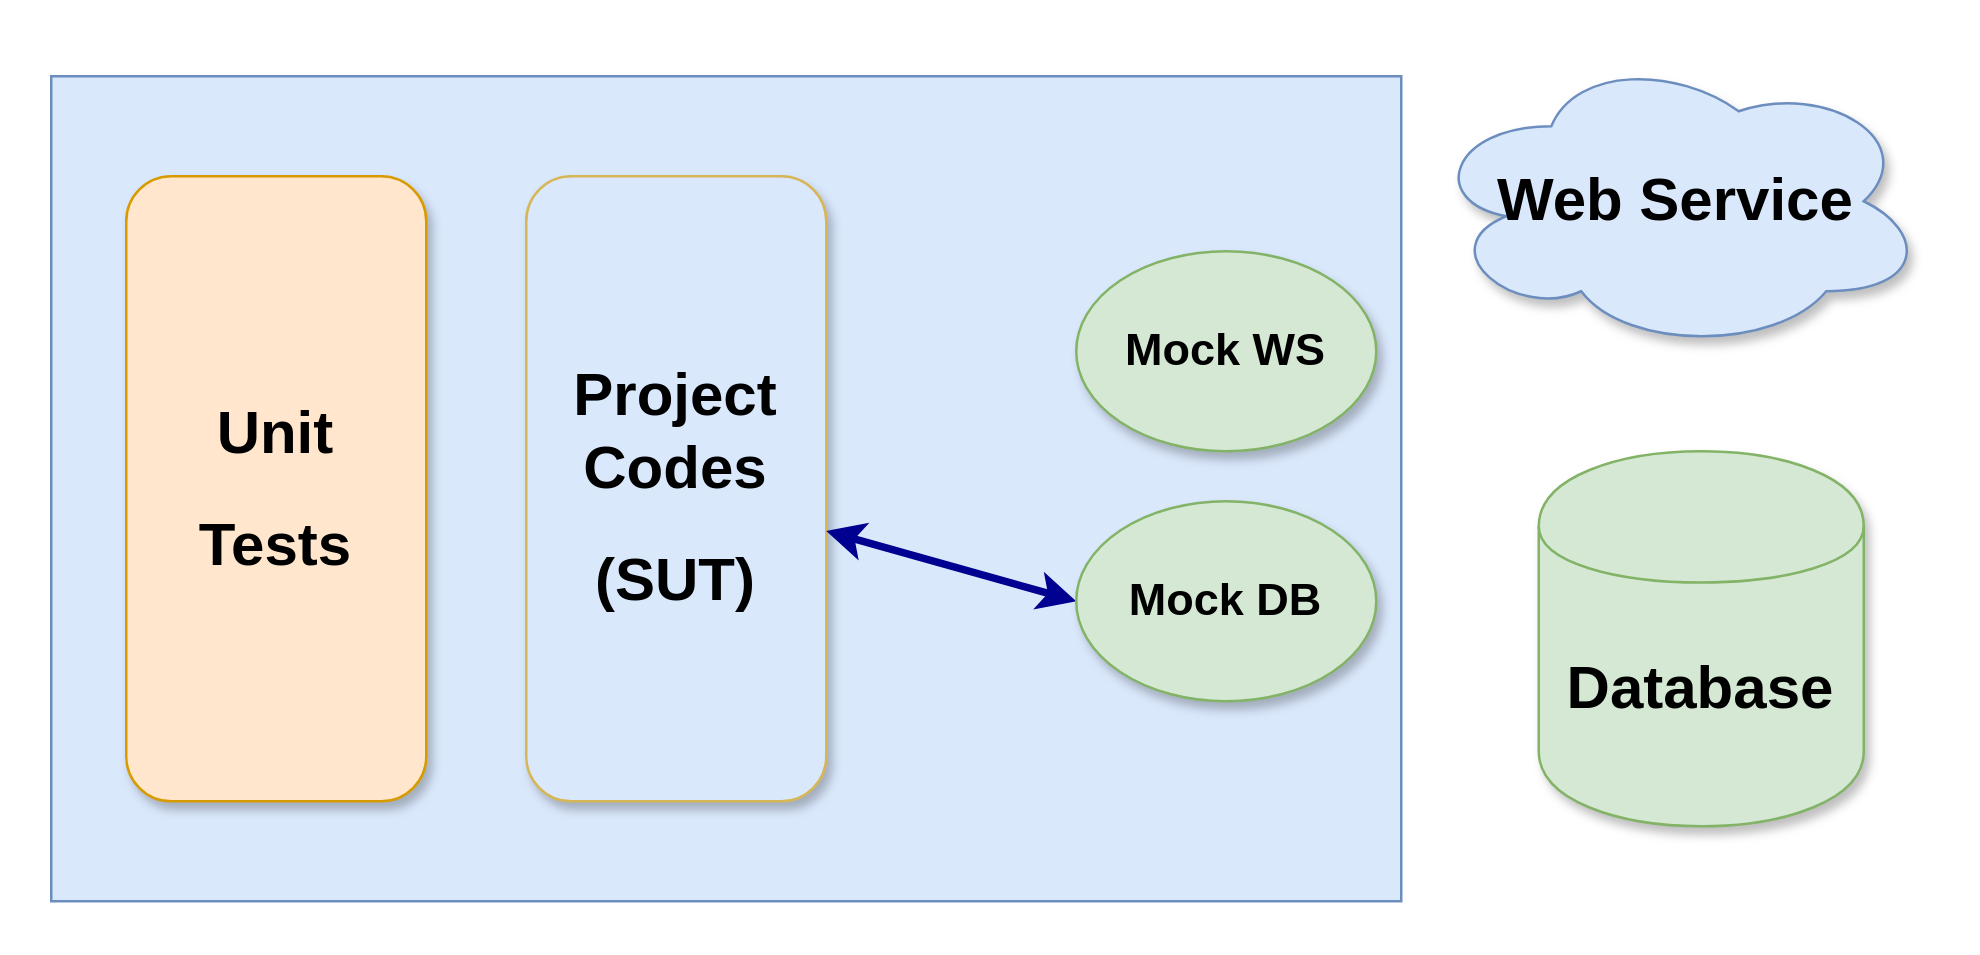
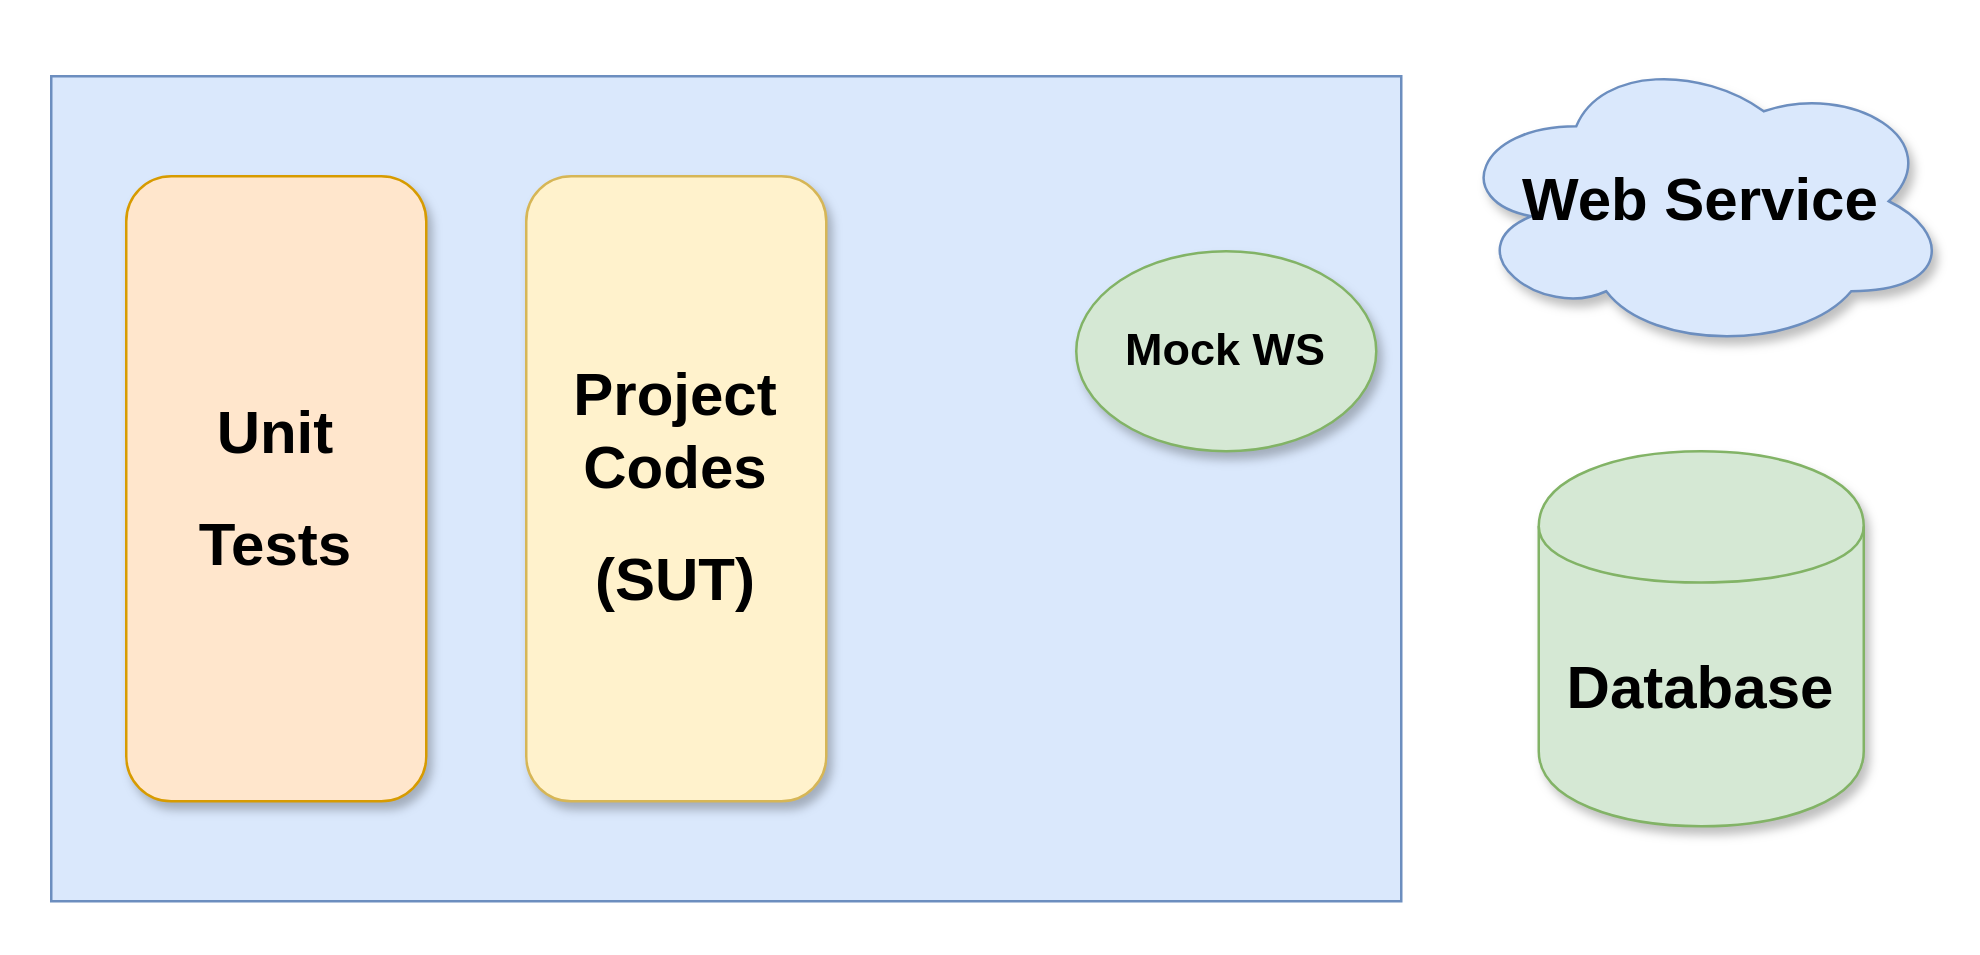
(1676, 201) -> (1701, 201)
(676, 489) -> (676, 489)
(952, 566) -> none
(1226, 601) -> none
